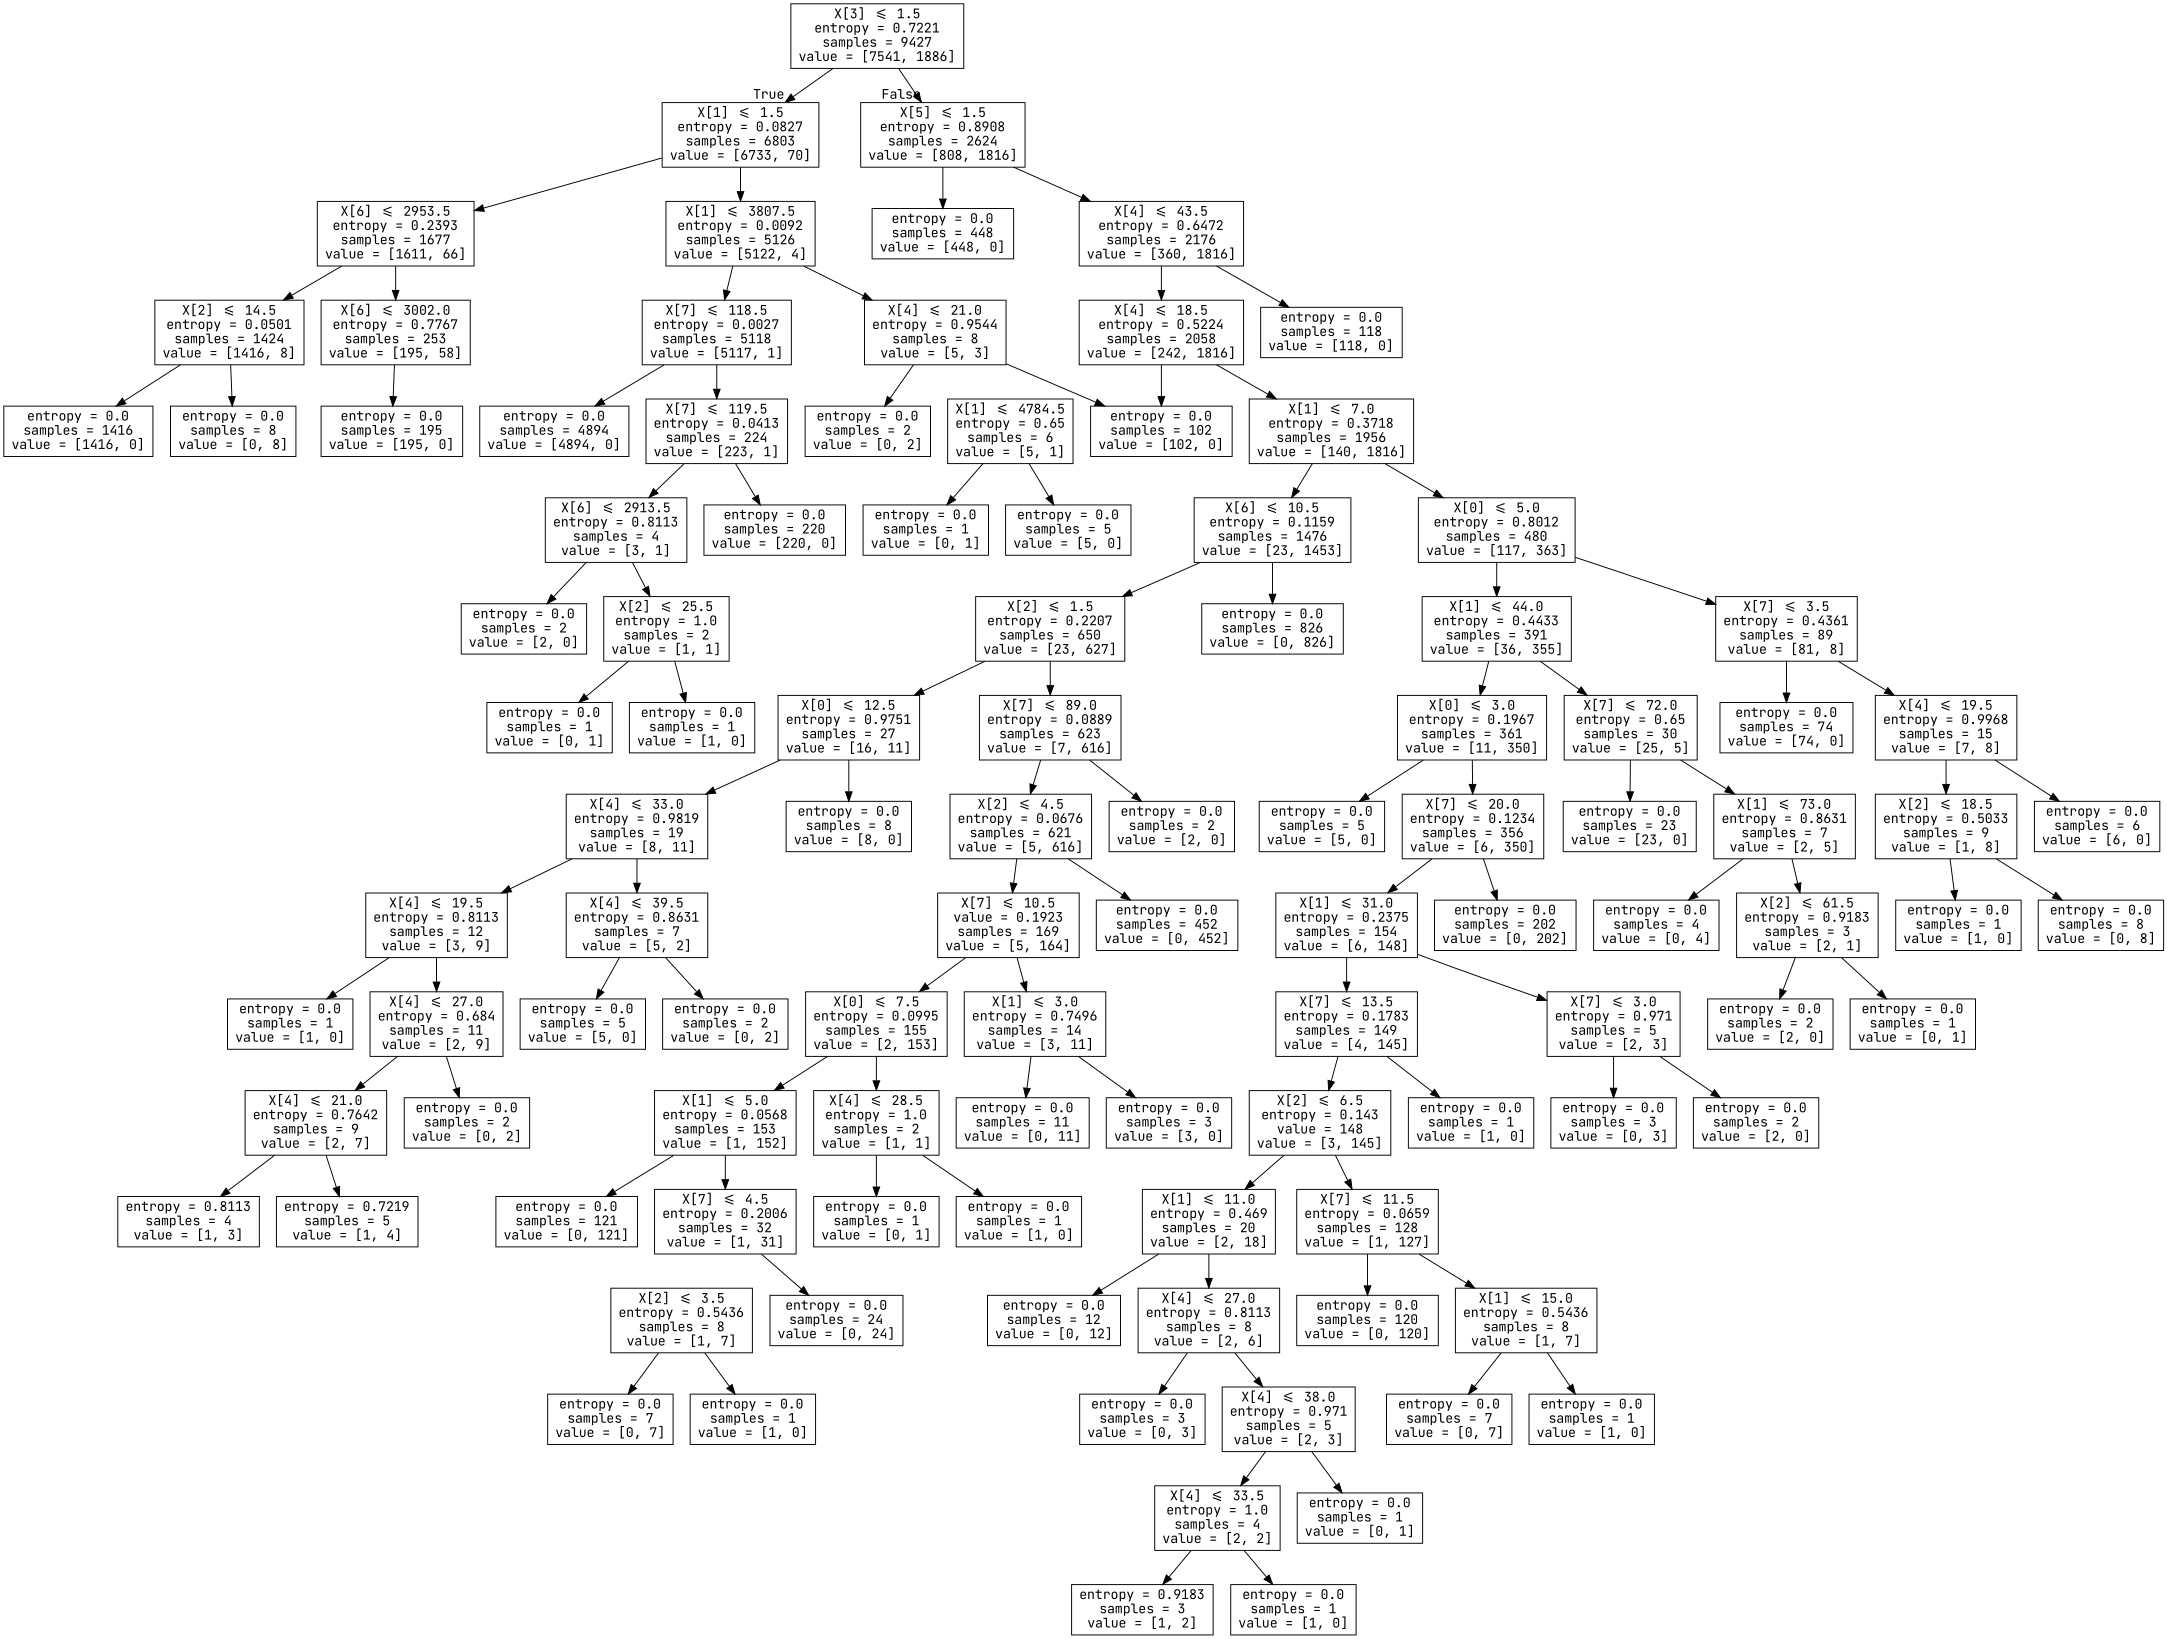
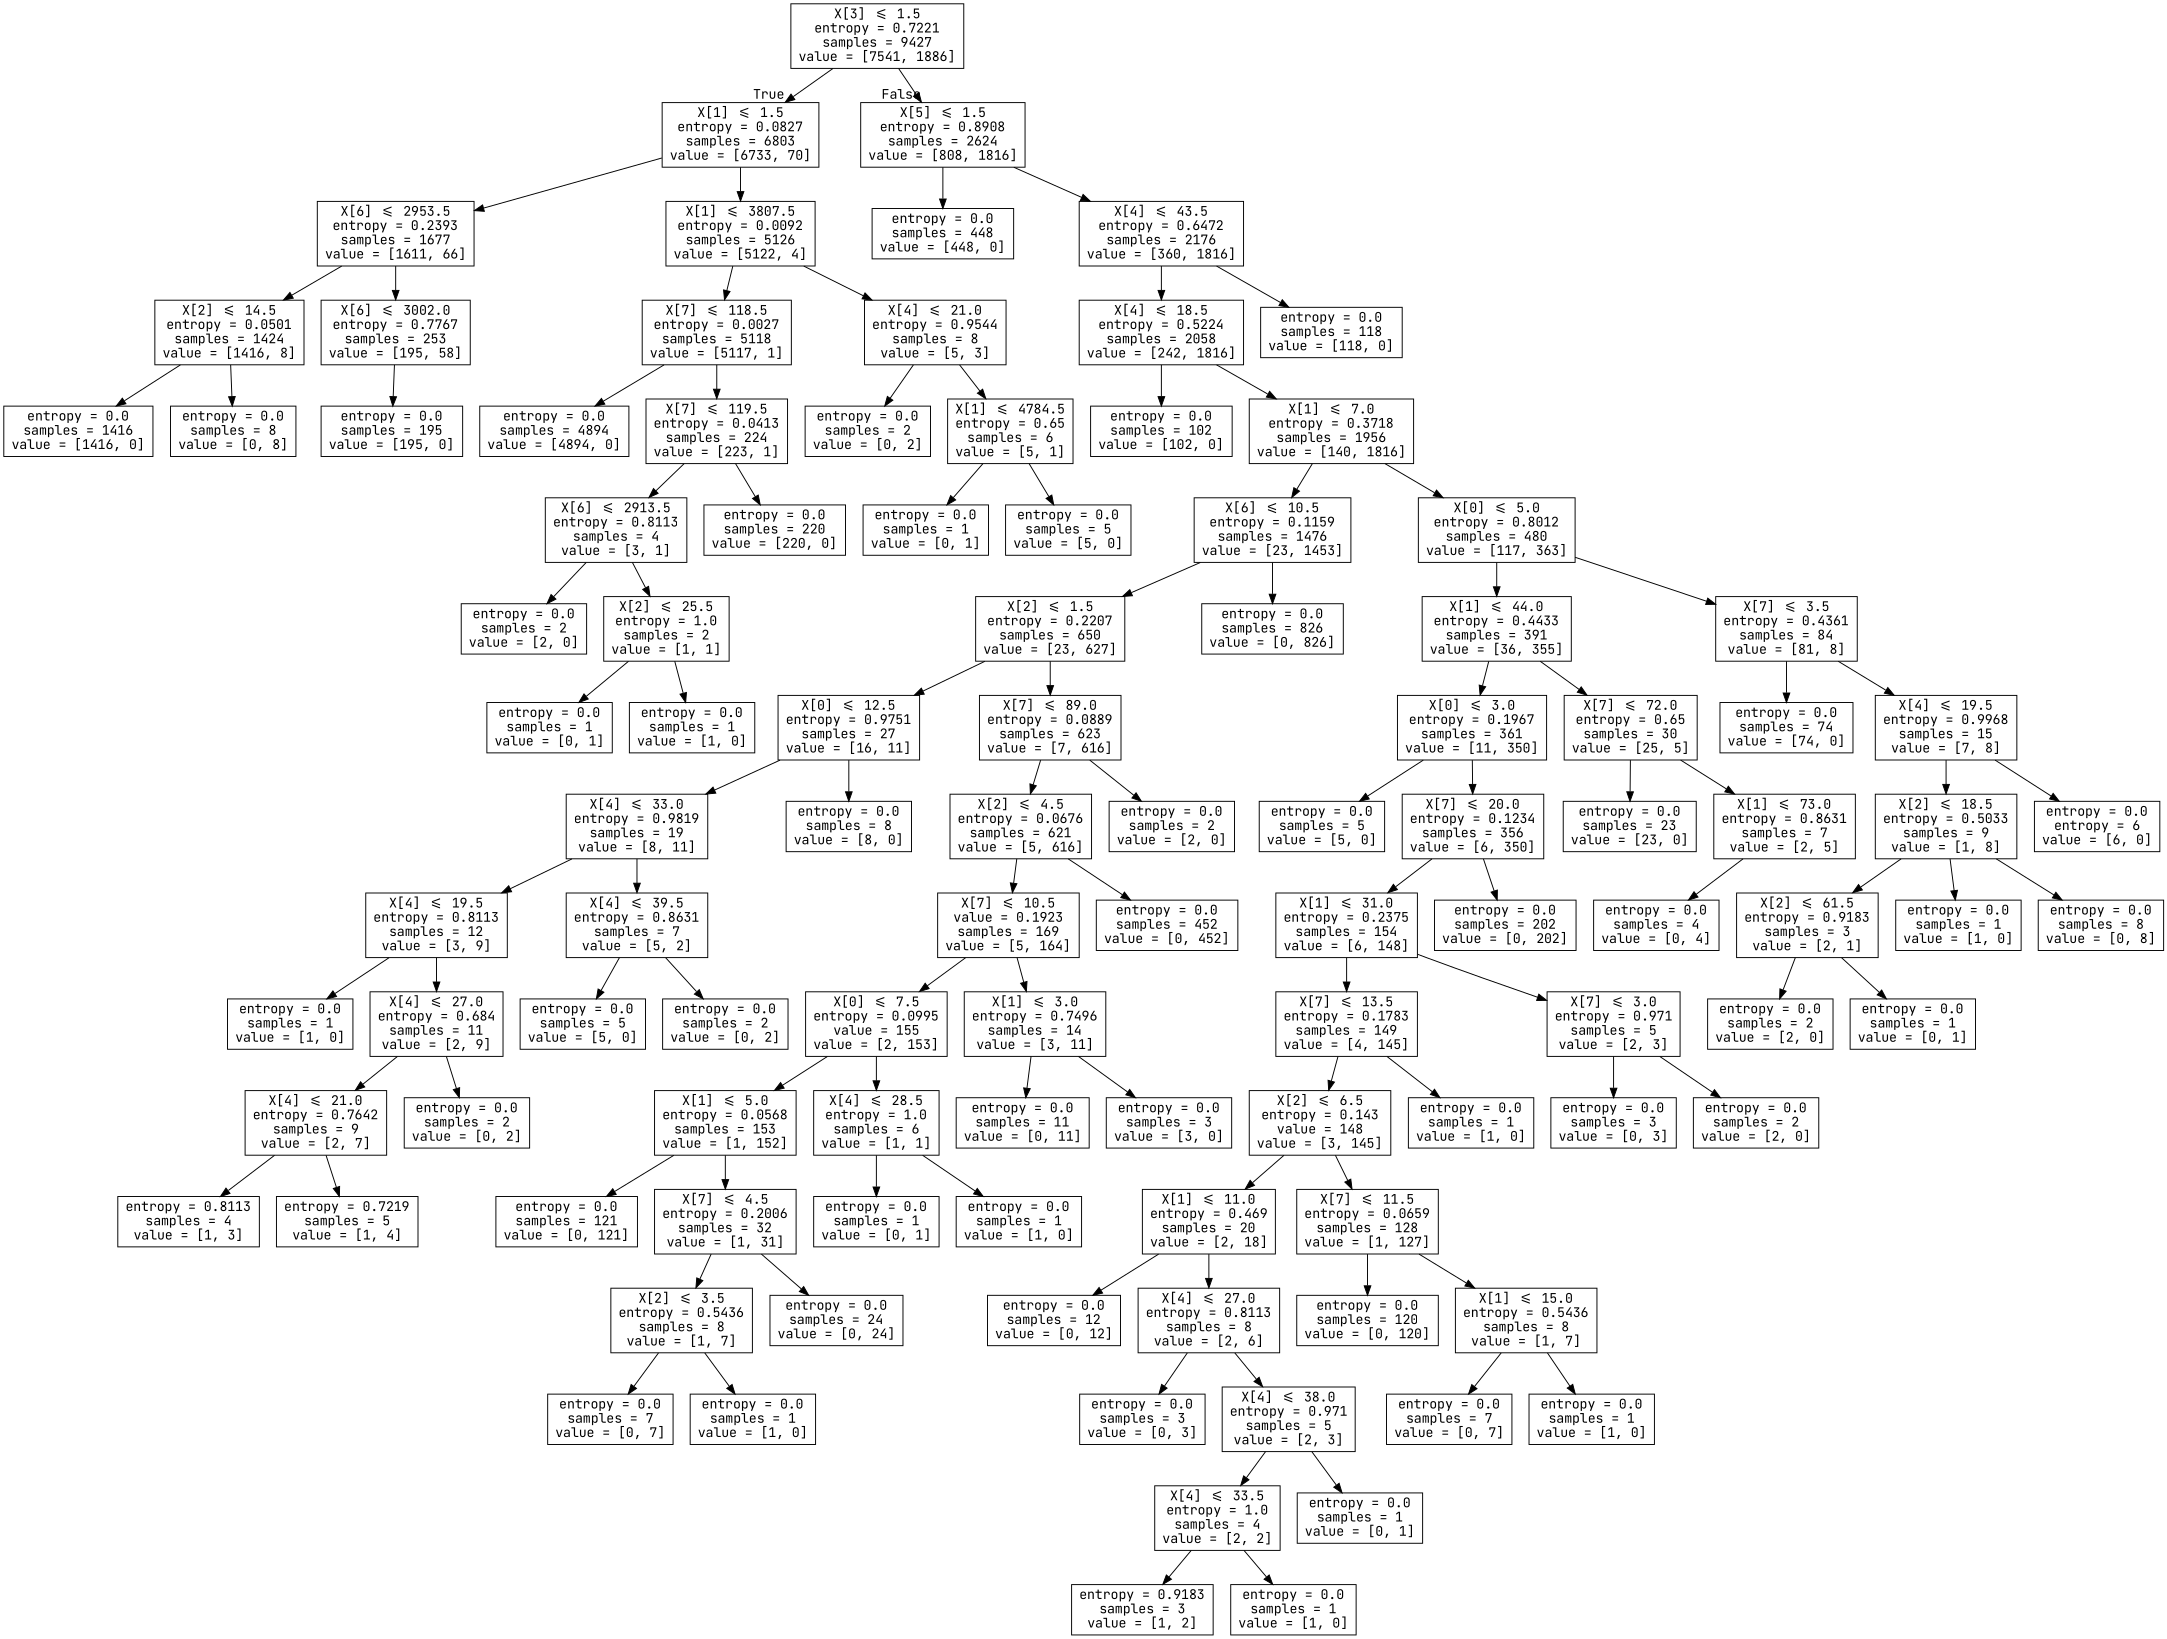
(1051, 383) -> (970, 378)
(1786, 629) -> (1786, 629)
(2097, 827) -> (2097, 827)
(1795, 871) -> (1881, 873)
(876, 1024) -> (876, 1024)
(876, 1123) -> (876, 1123)
none -> (706, 1267)
